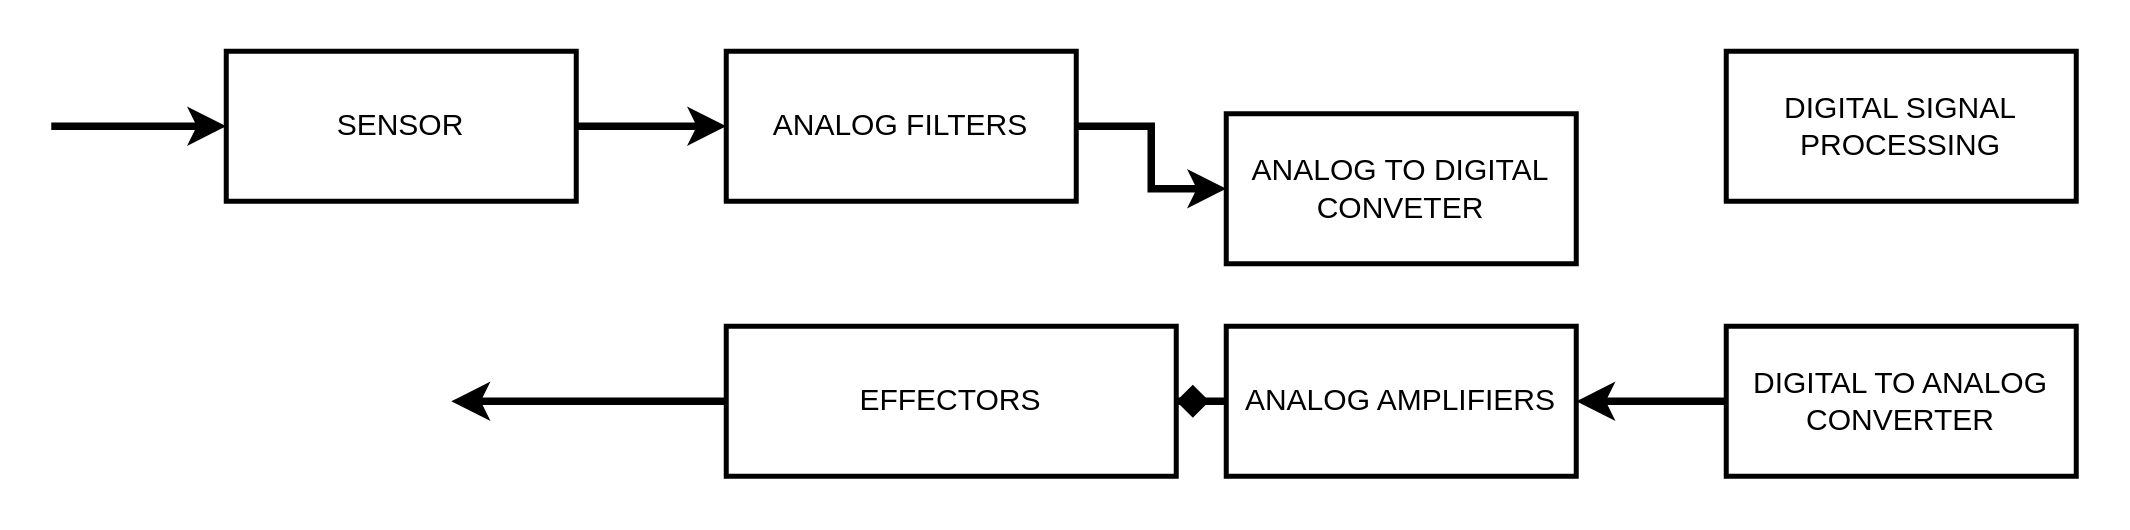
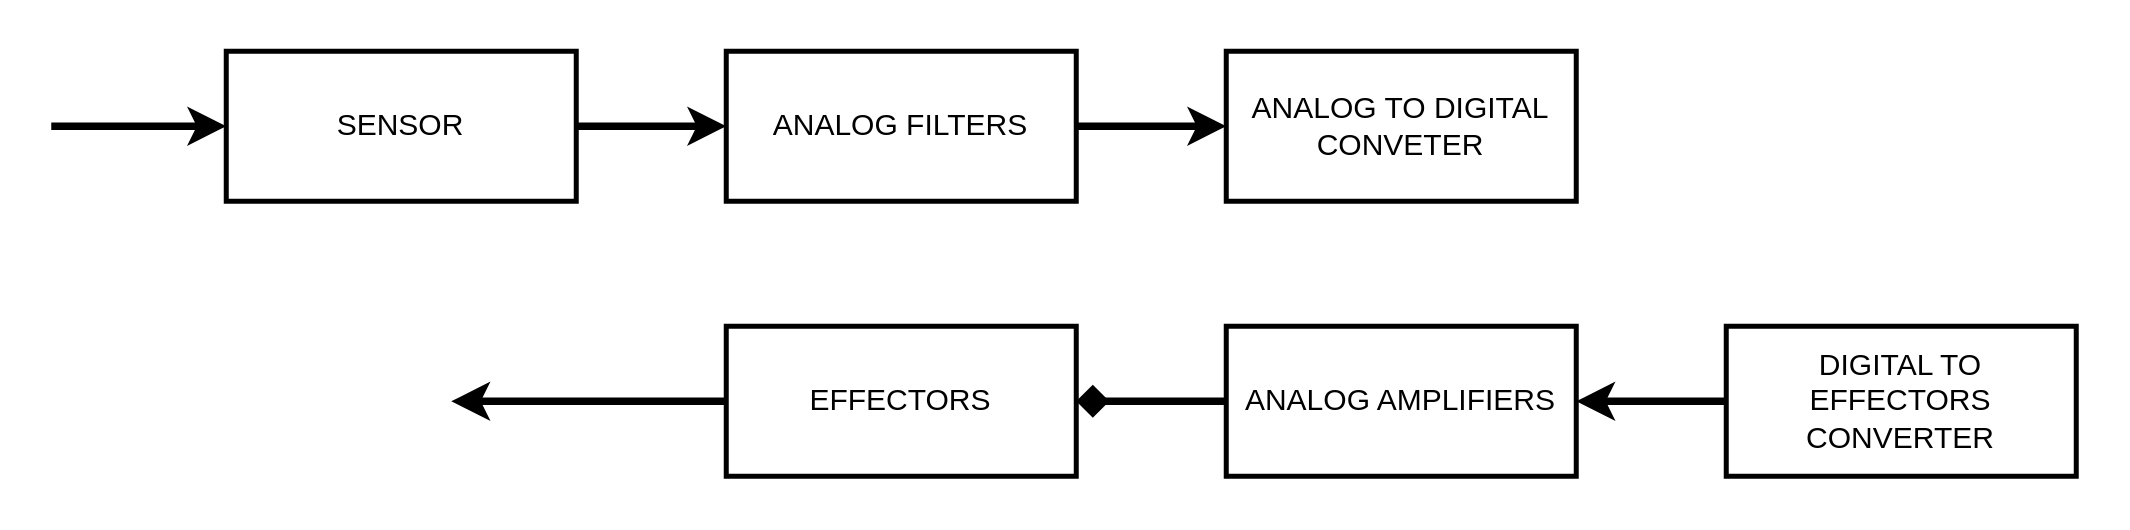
(1901, 126) -> none
(1401, 189) -> (1401, 126)
(951, 401) -> (901, 401)
(1901, 401) -> (1901, 401)
